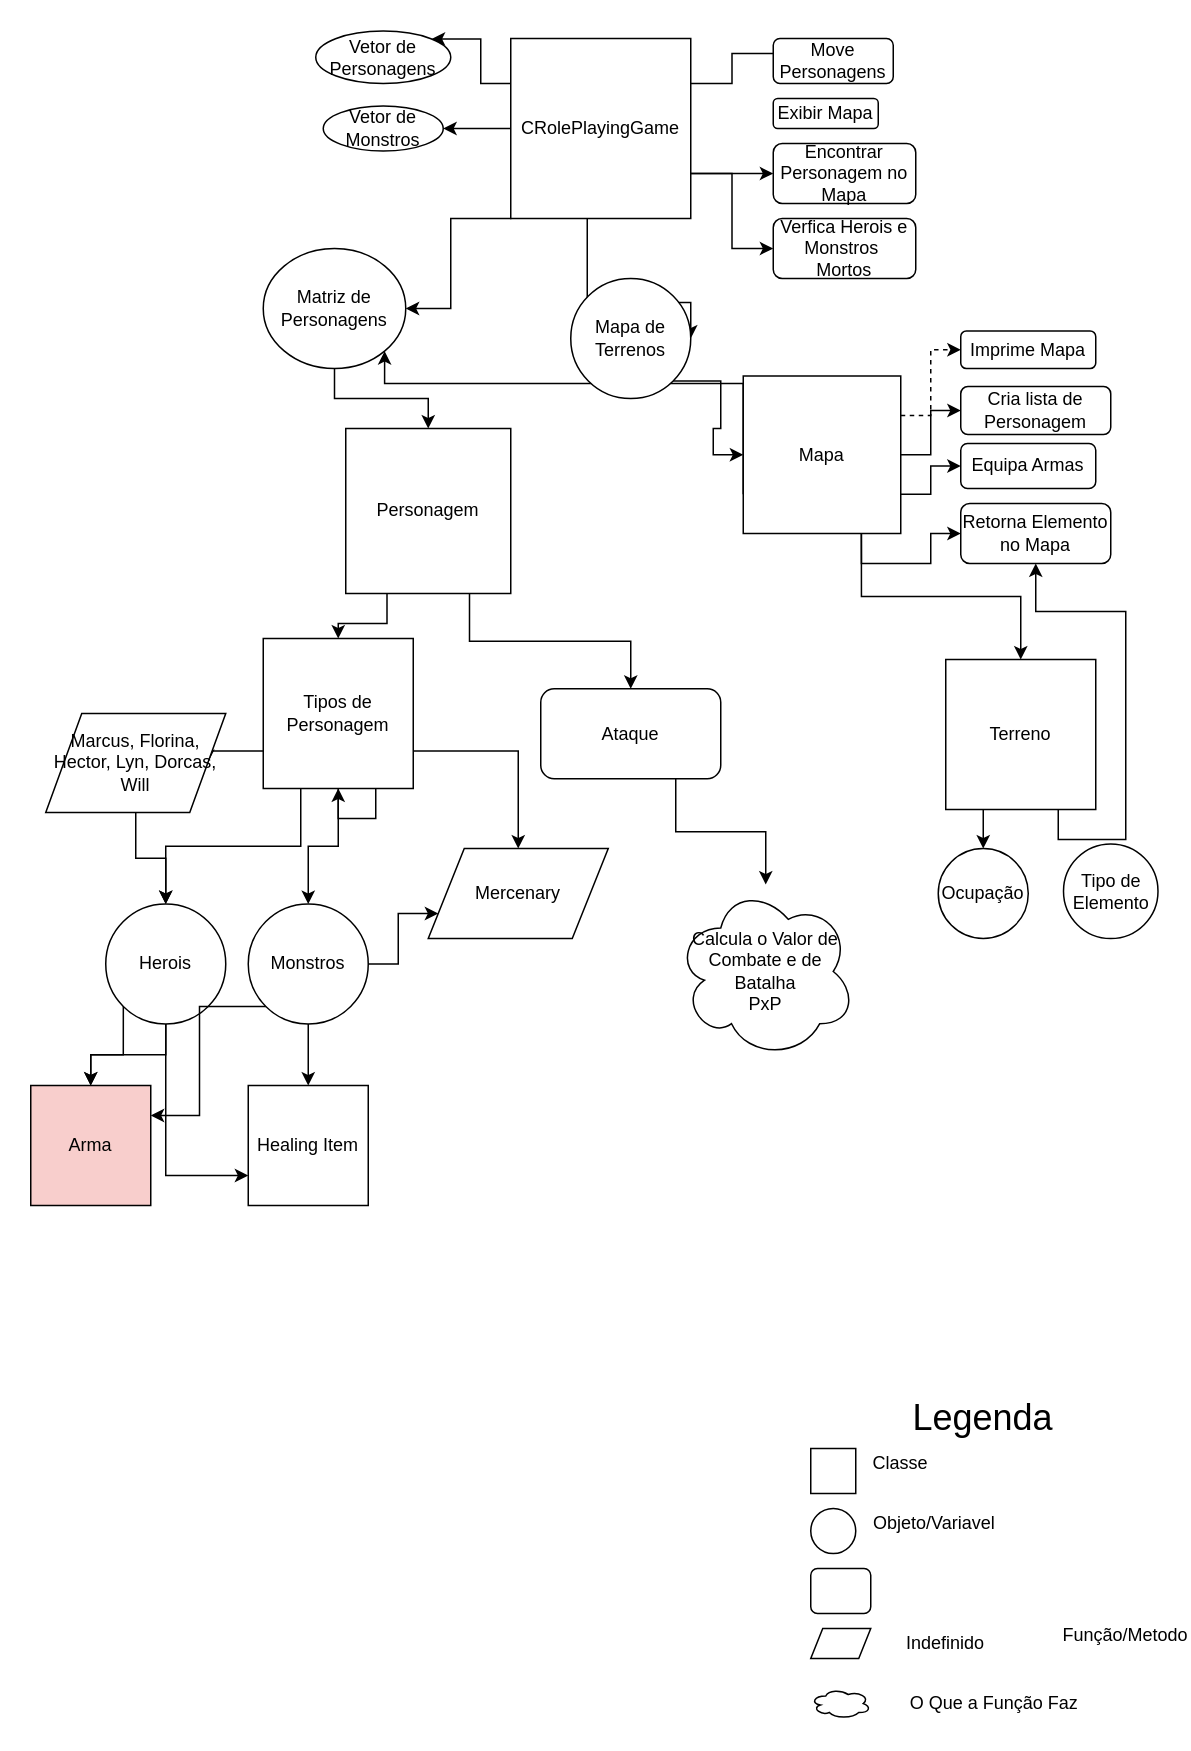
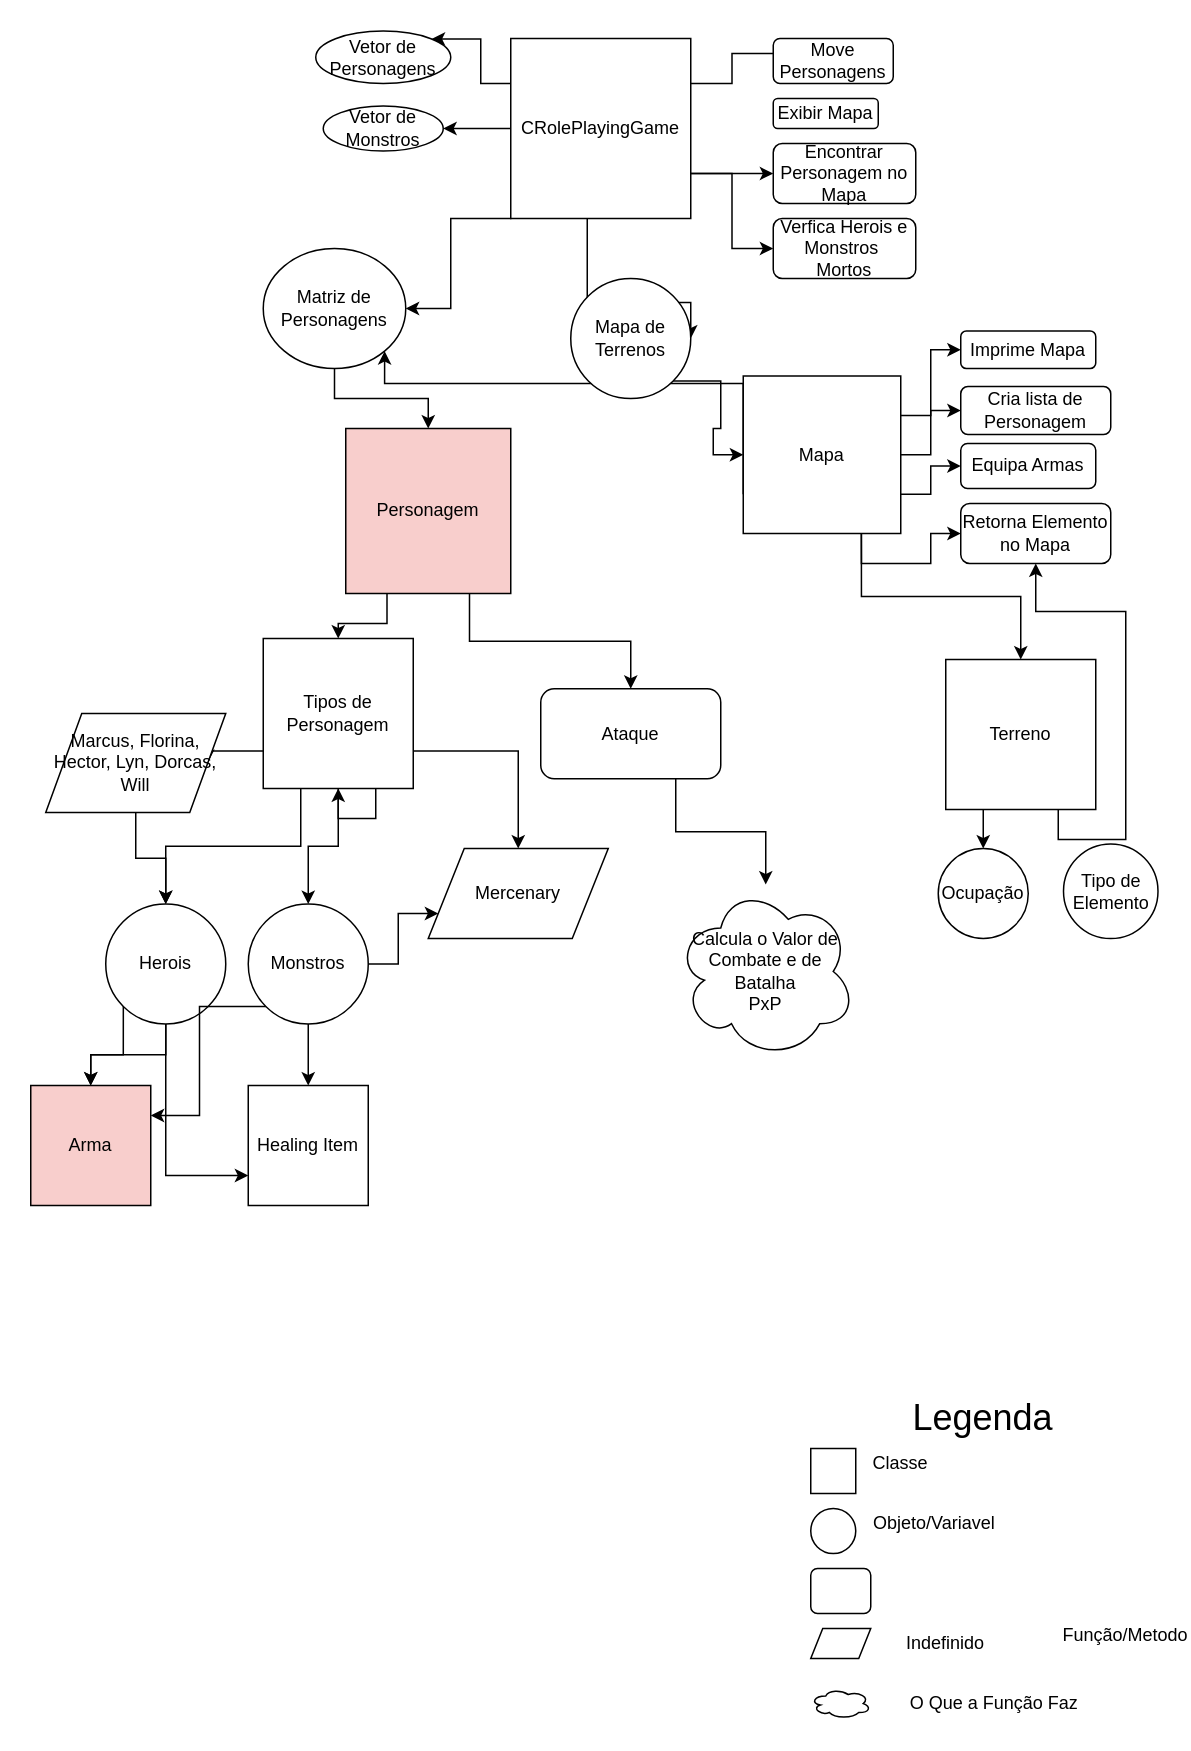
(931, 368) -> (931, 368)
(428, 511) -> (428, 511)
